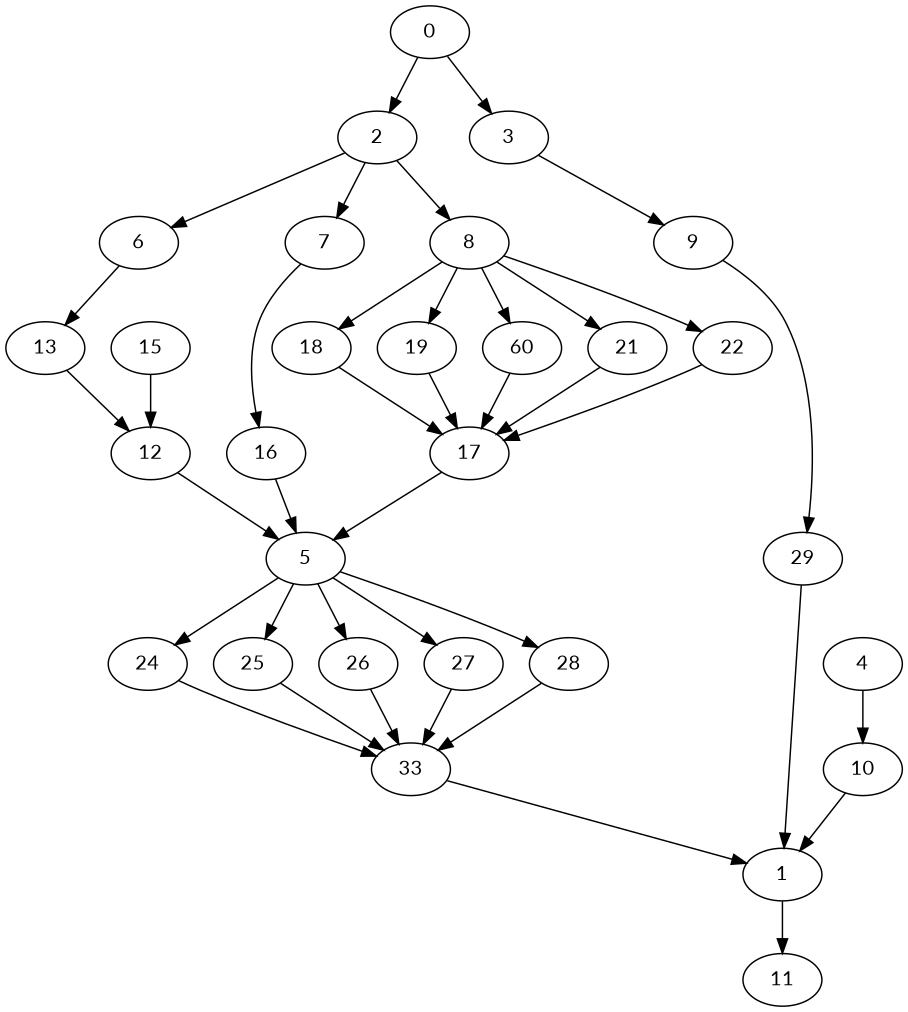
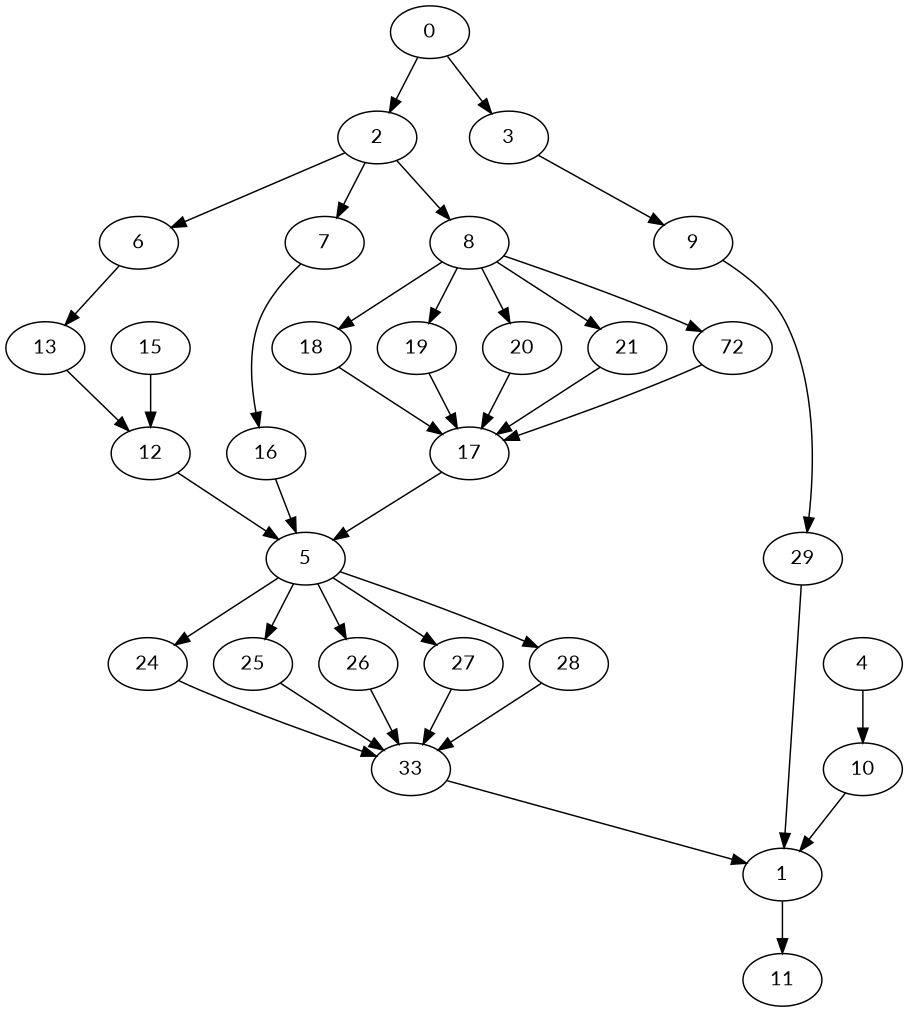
(522, 348) -> (522, 348)
(733, 348) -> (733, 348)
